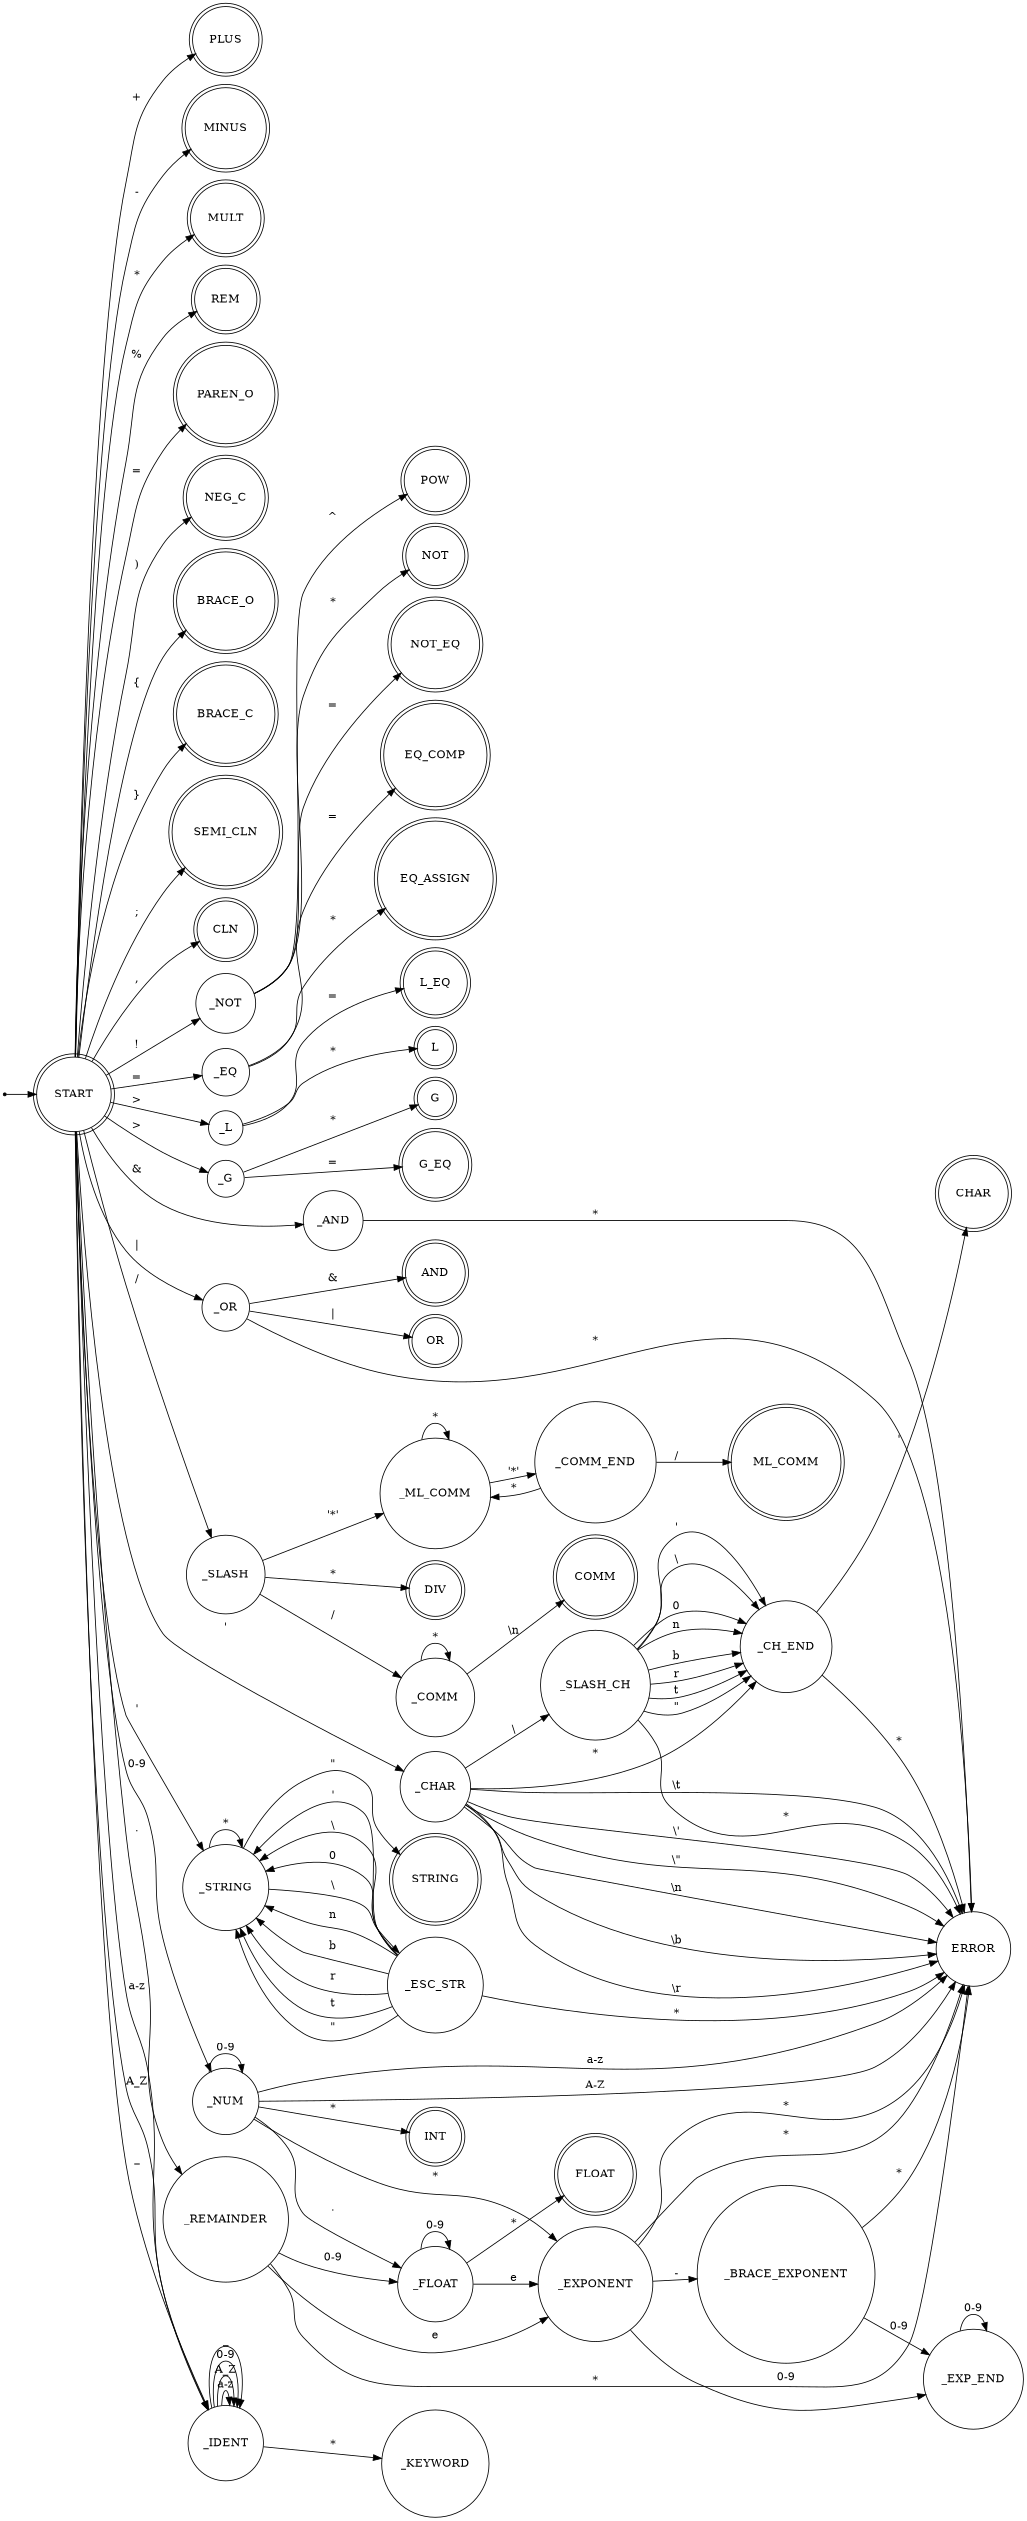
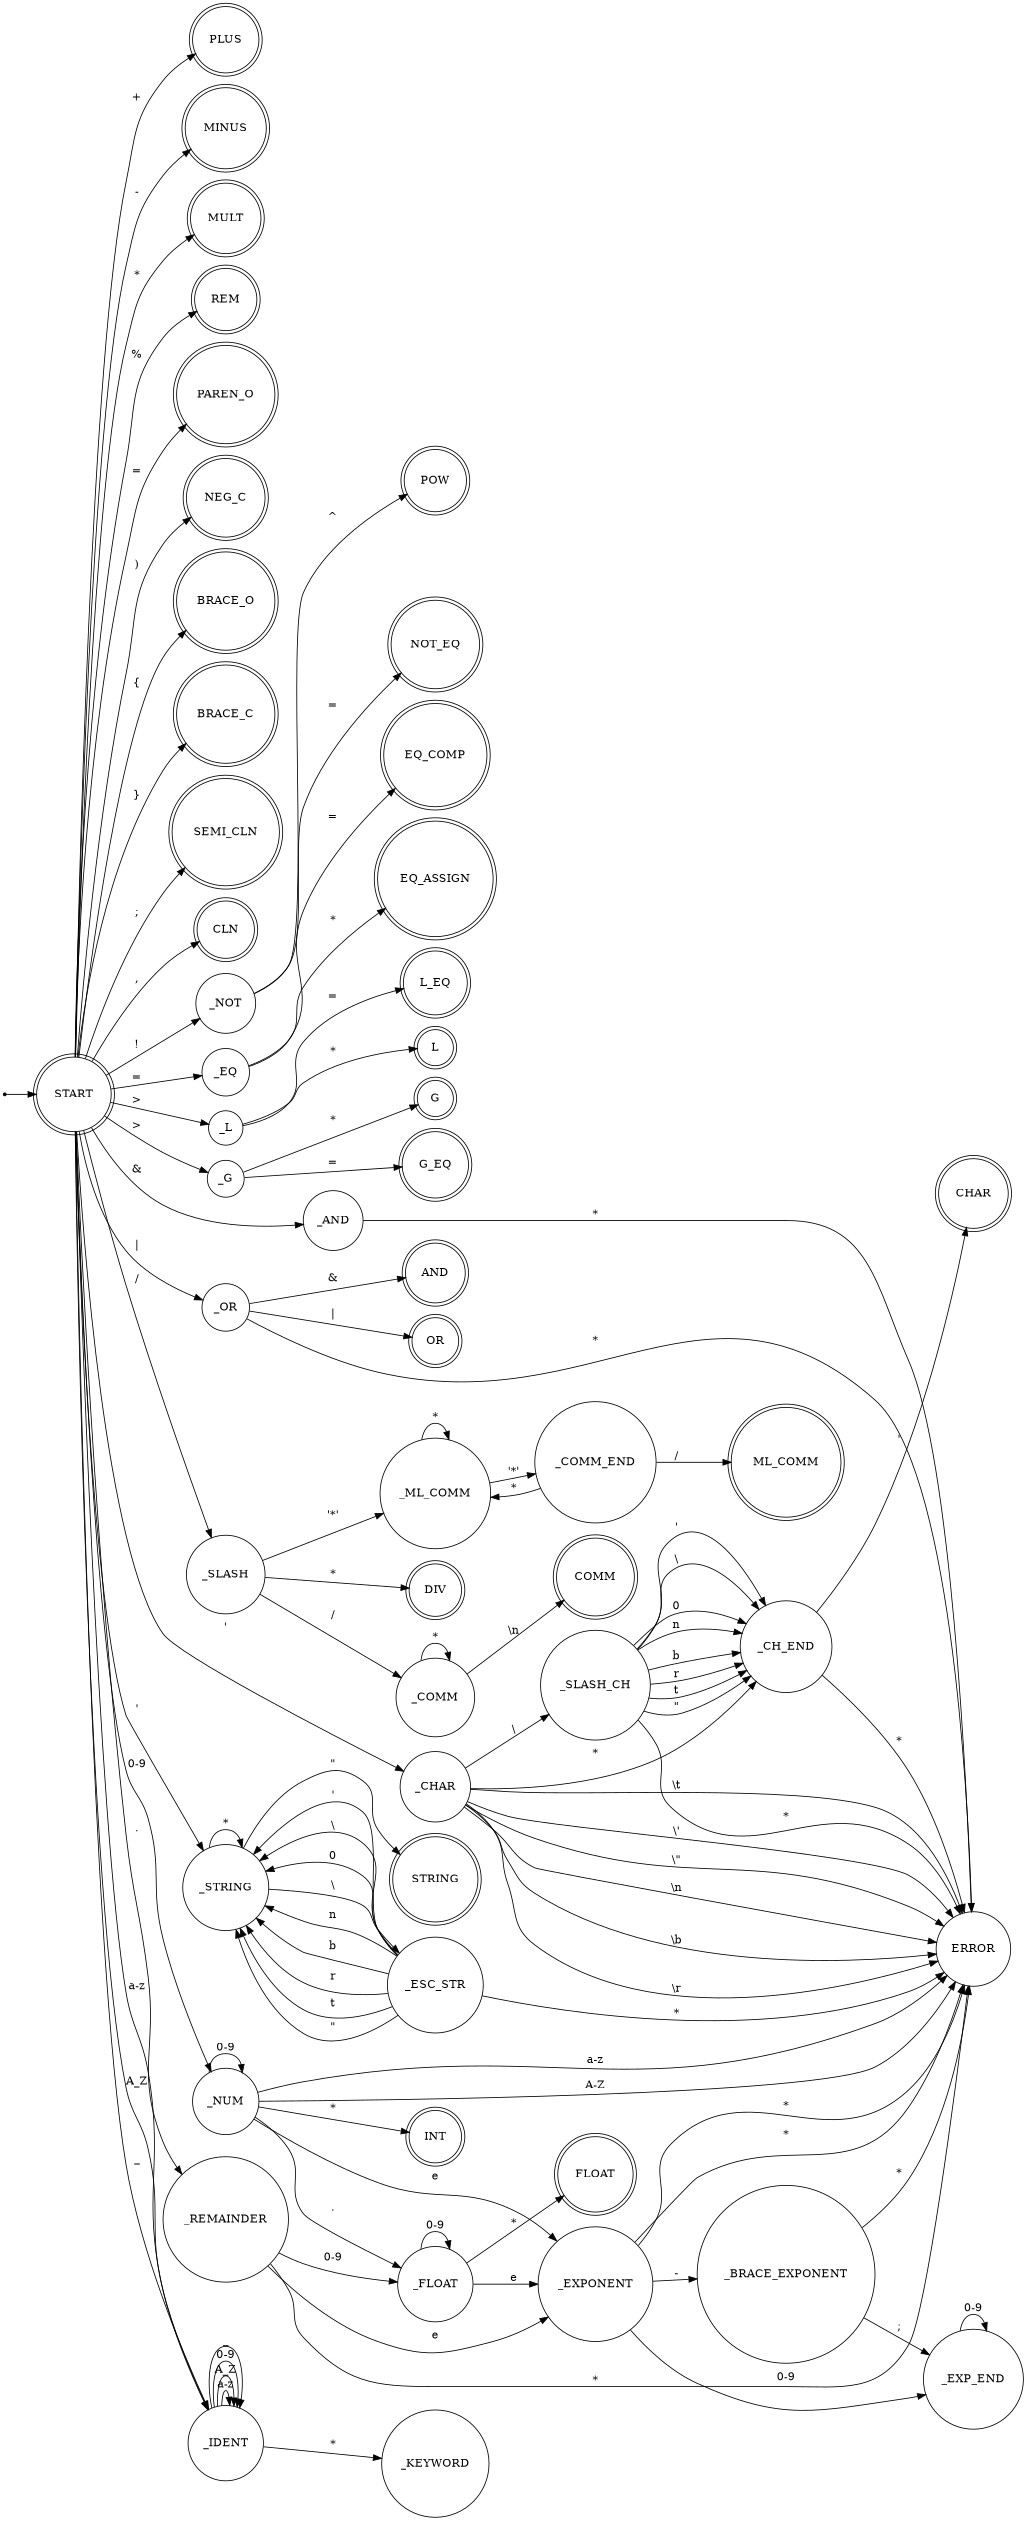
(435, 556) -> none
(435, 2176) -> (435, 2176)
(899, 2326) -> (899, 2326)
